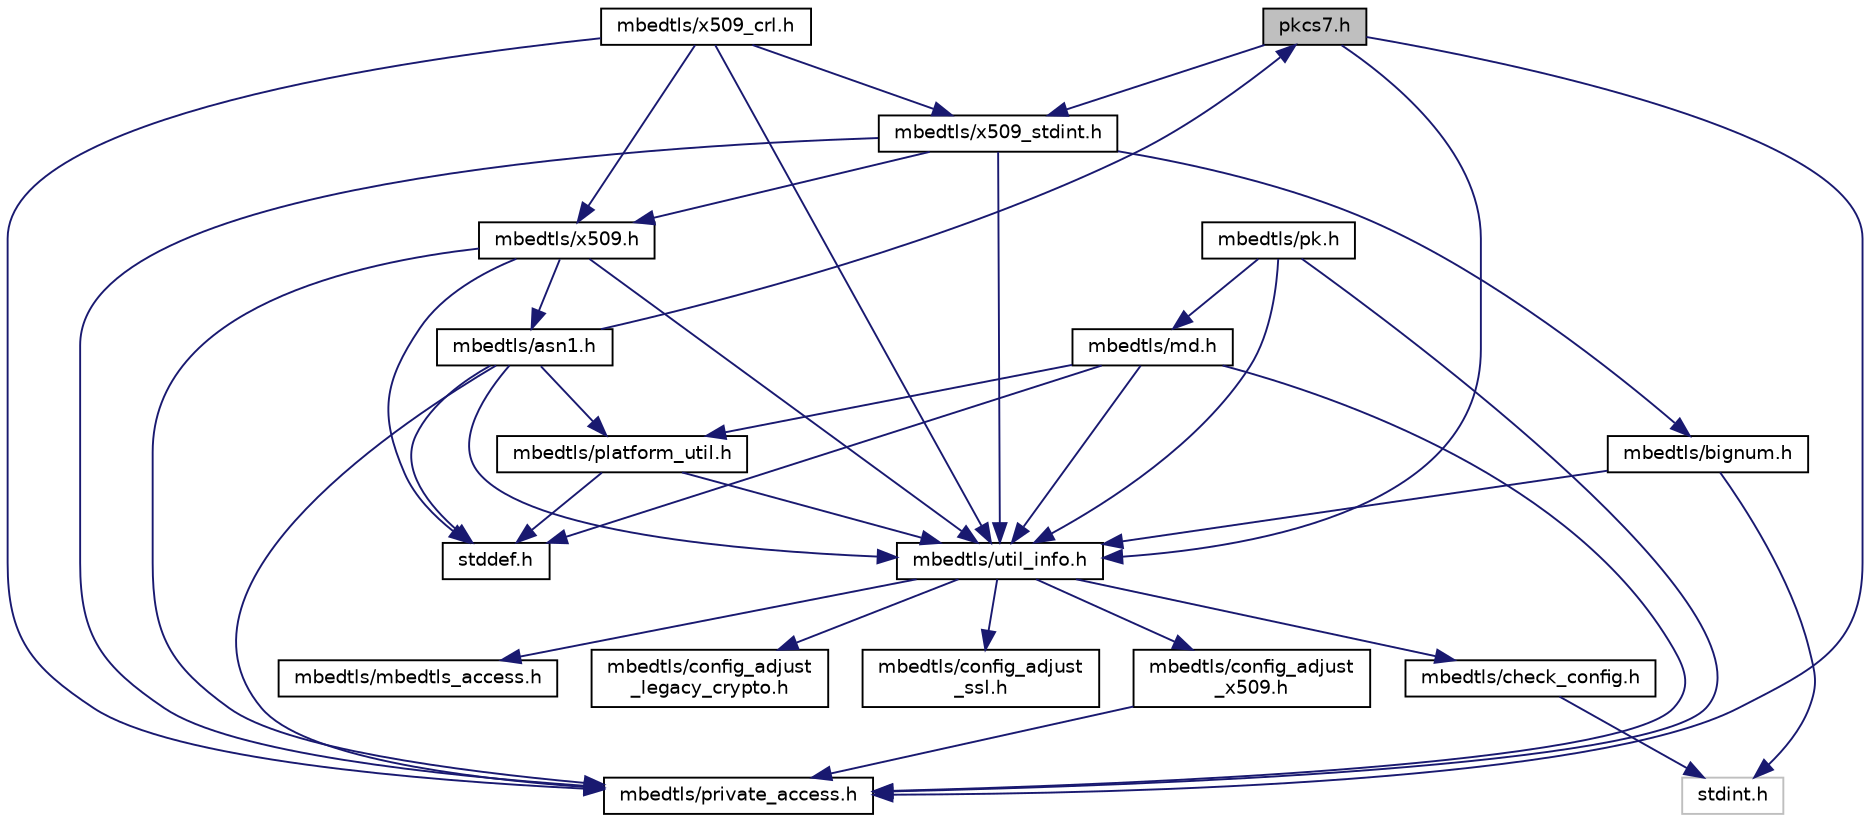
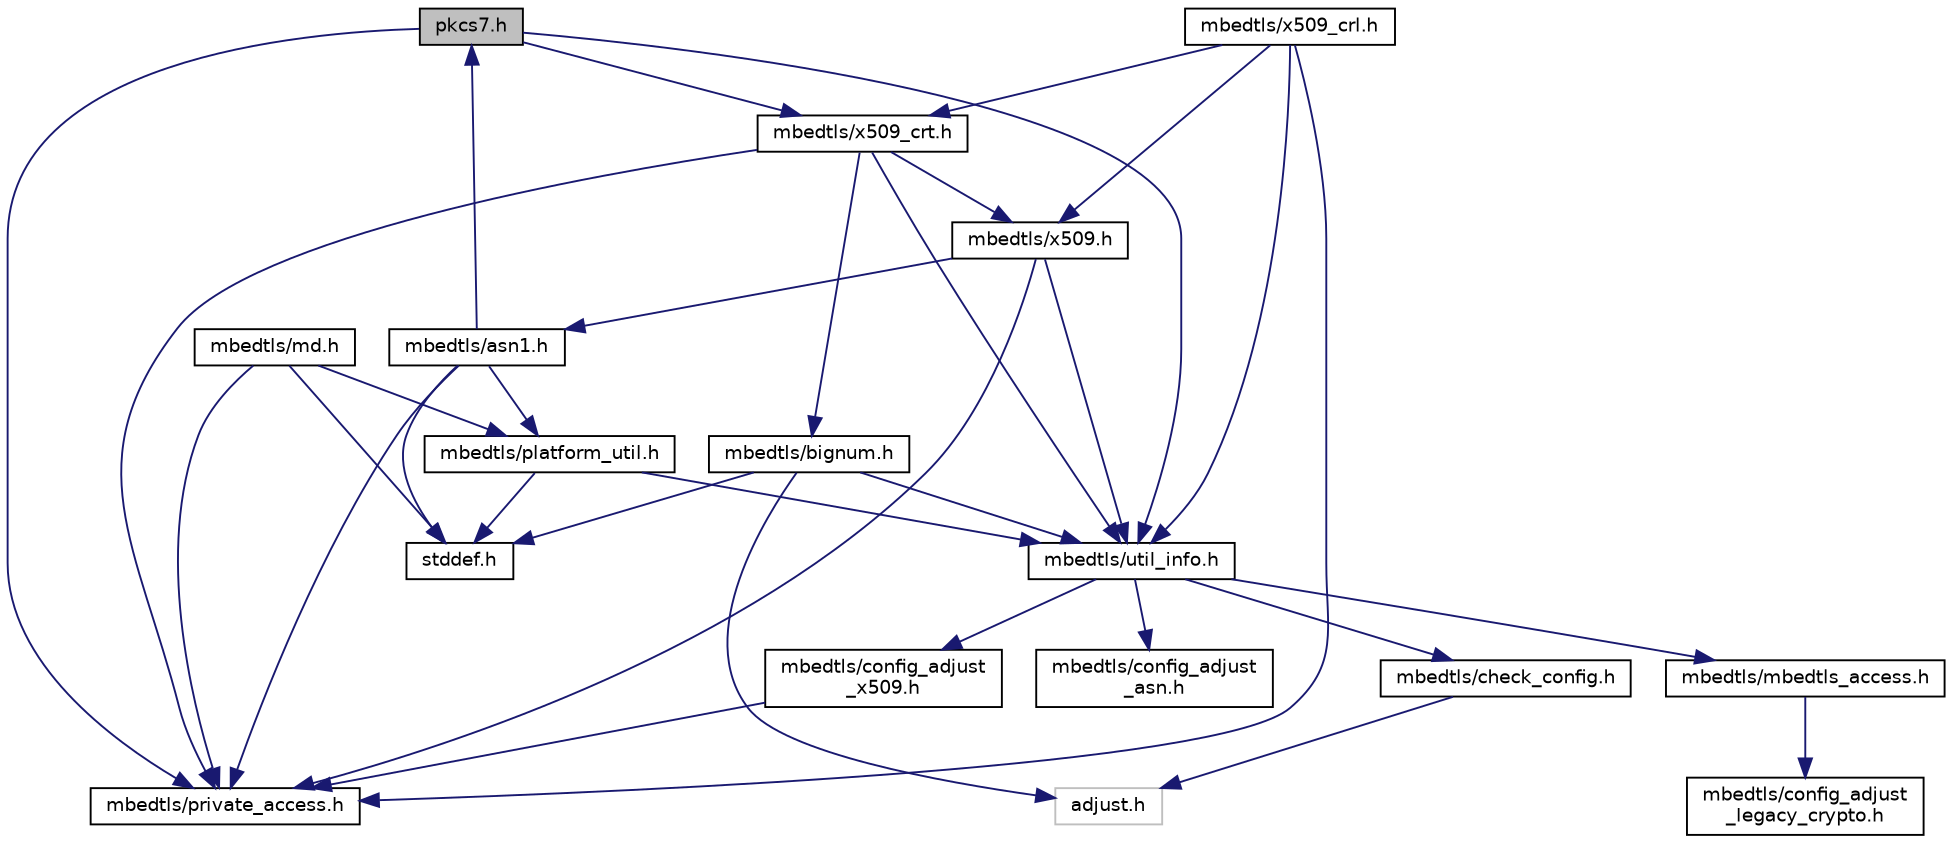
(998, 134) -> (863, 134)
(1279, 240) -> none
(394, 377) -> (643, 505)
(1082, 446) -> none
(625, 531) -> none
(878, 611) -> (1805, 728)
(981, 678) -> (1155, 678)
(1733, 796) -> (1109, 806)
